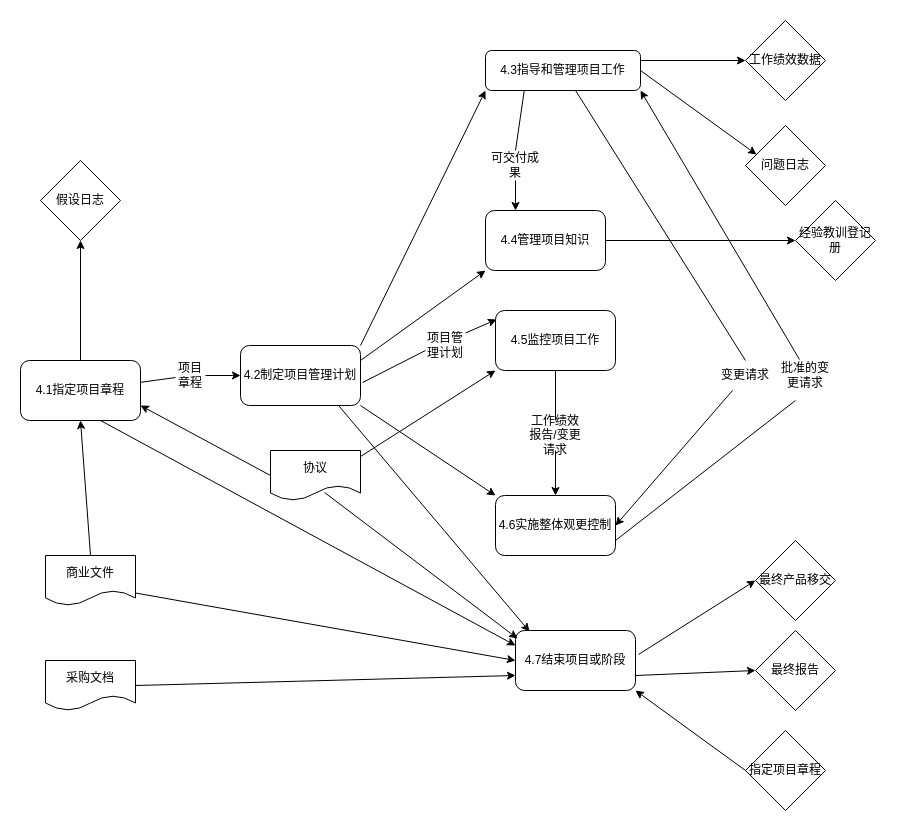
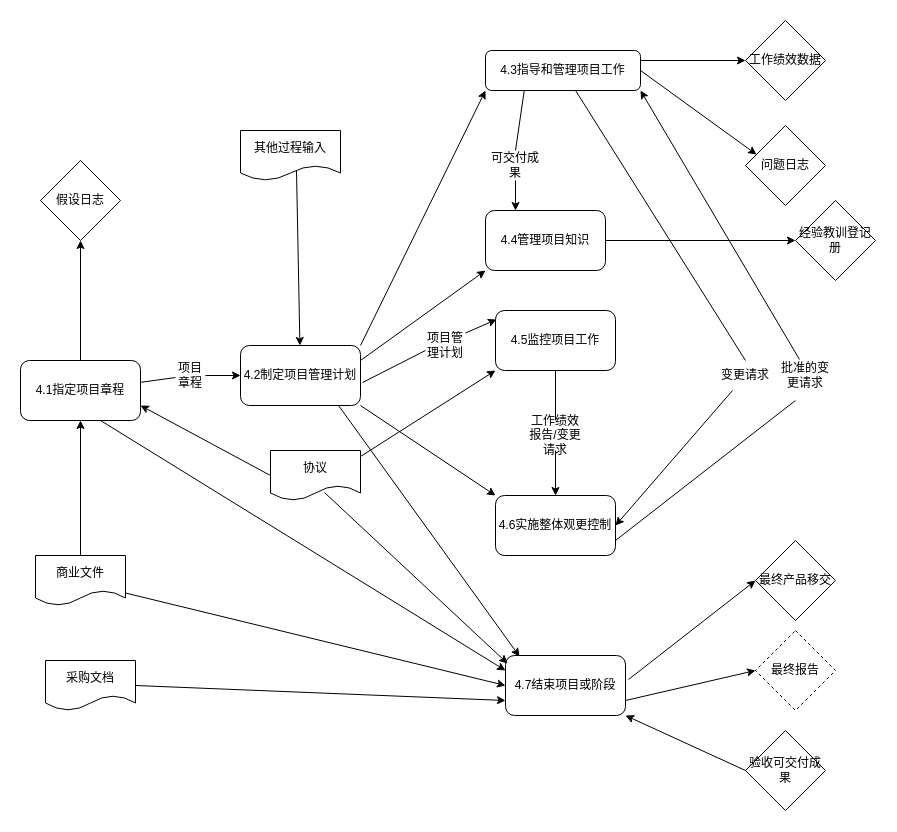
none -> (291, 156)
none -> (298, 255)
(91, 581) -> (81, 581)
(576, 661) -> (566, 686)
(796, 671) -> (796, 671)
(786, 771) -> (786, 771)
